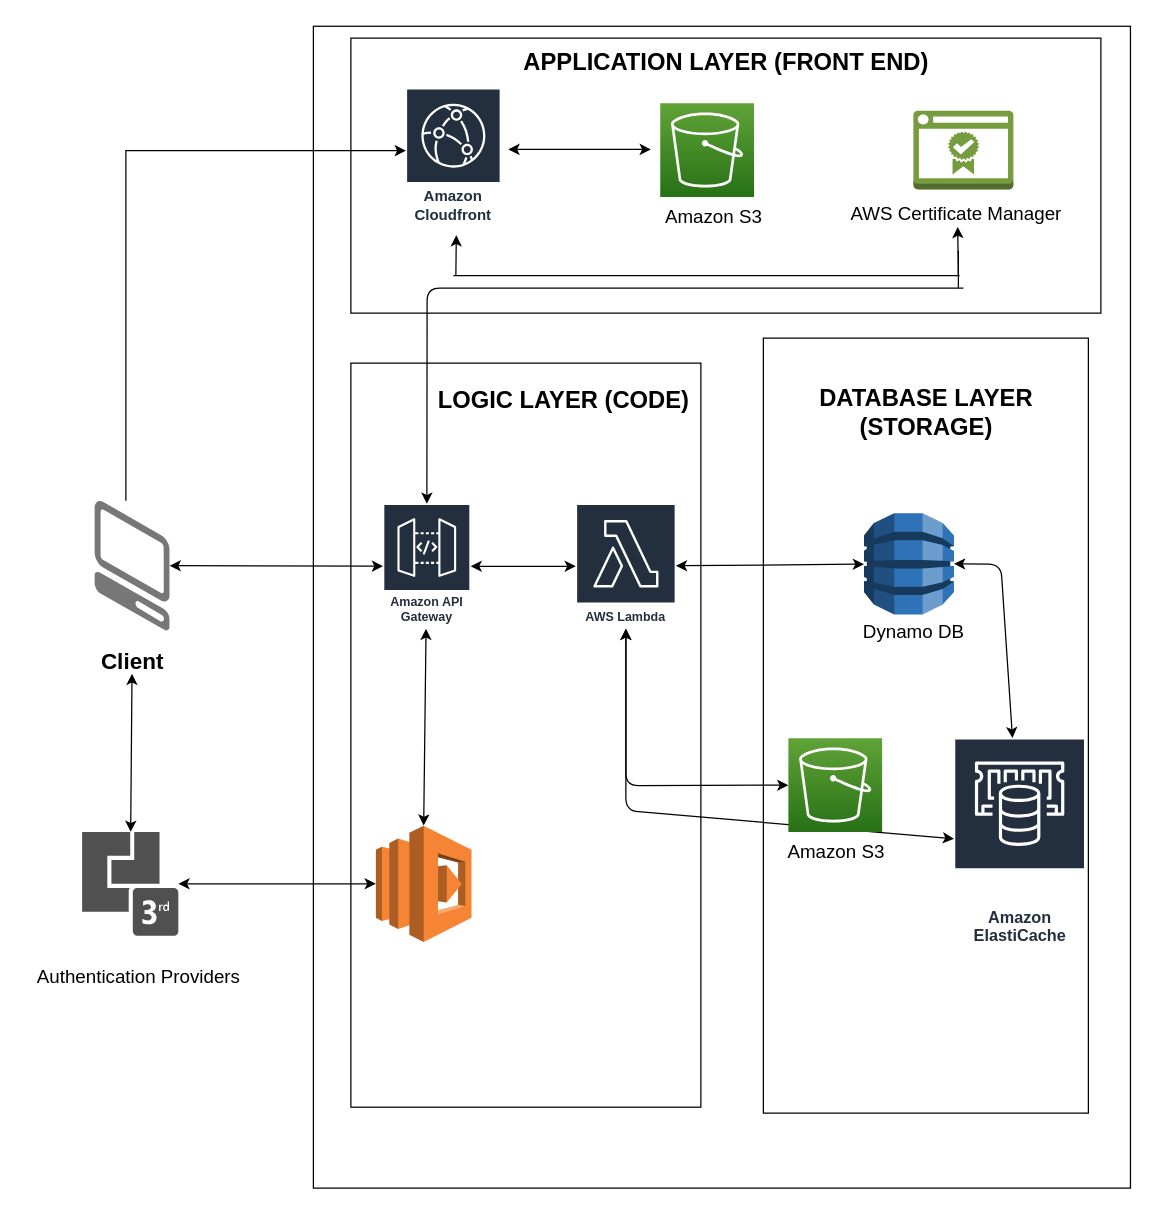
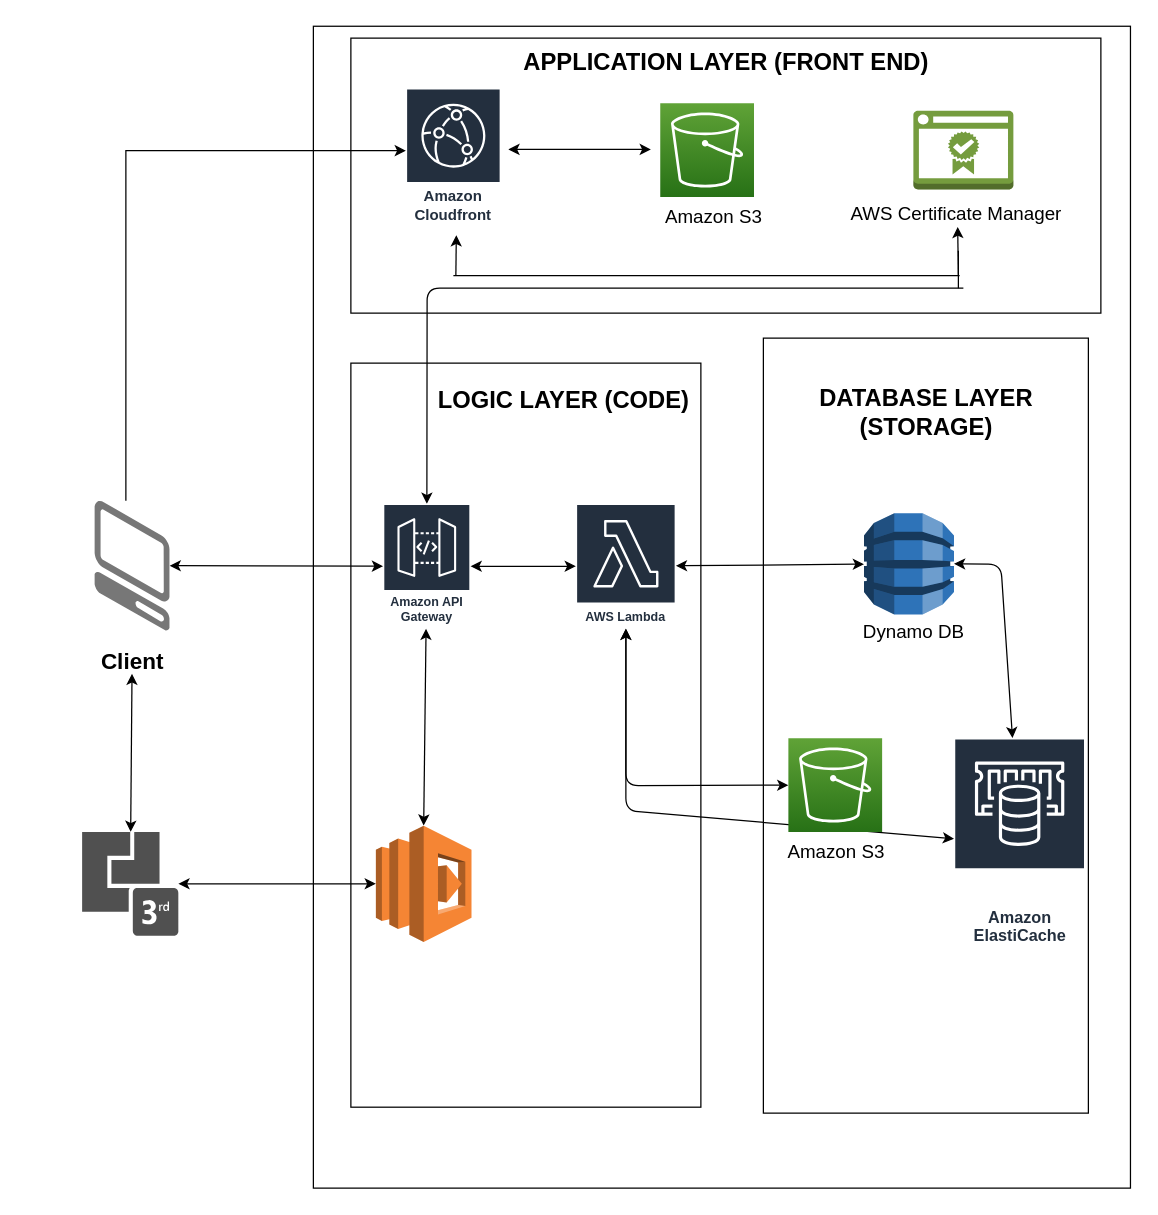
(138, 976) -> none
